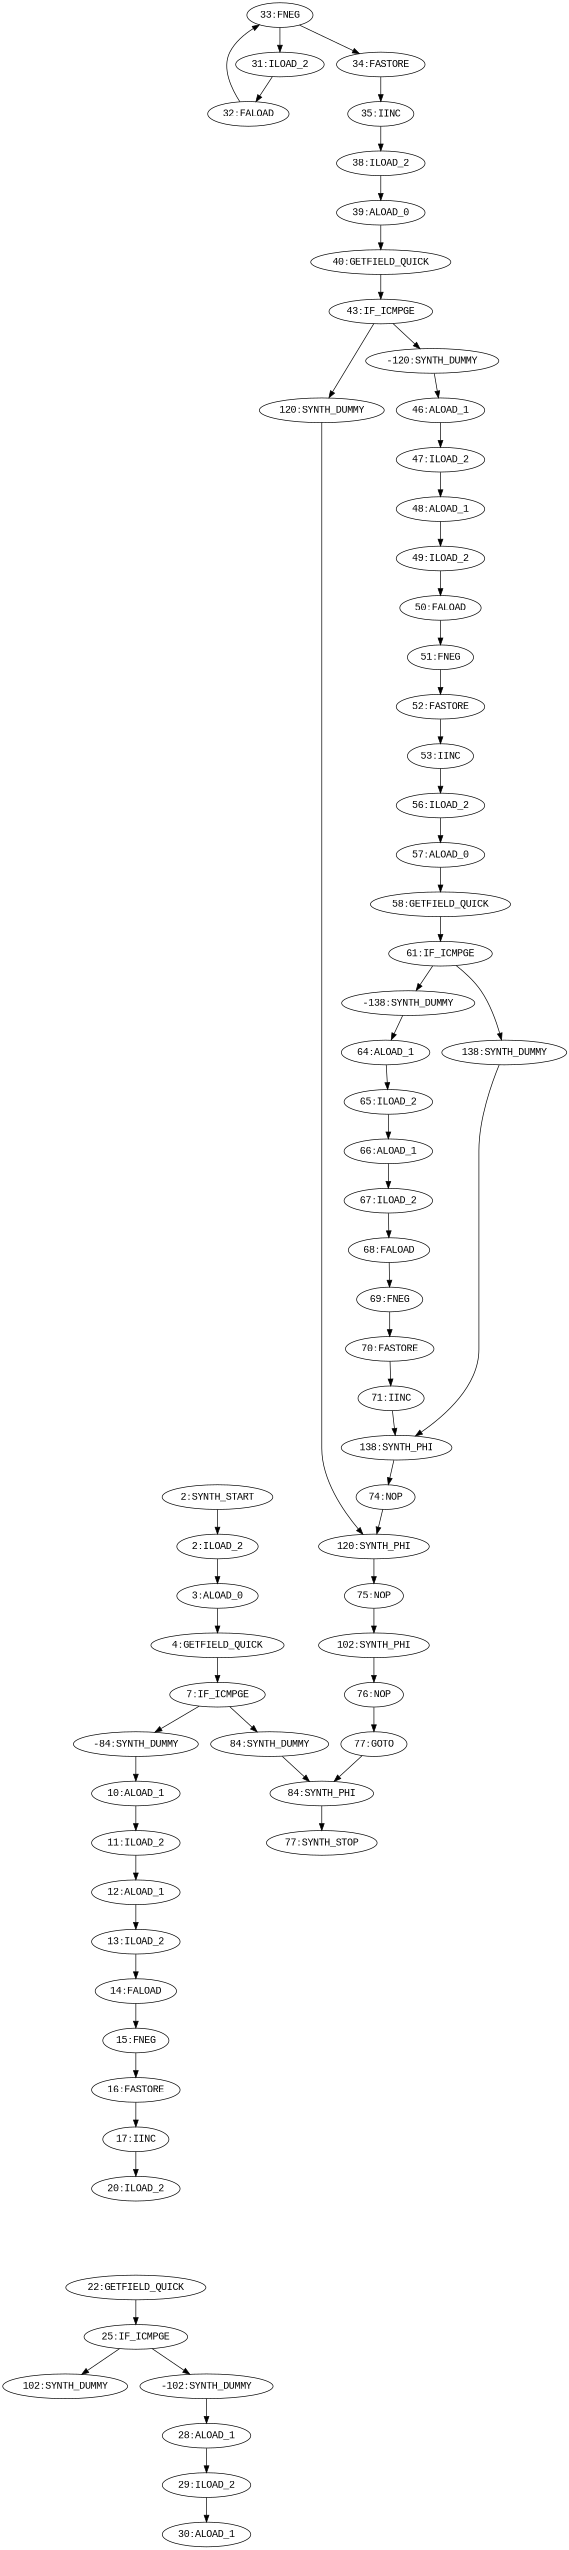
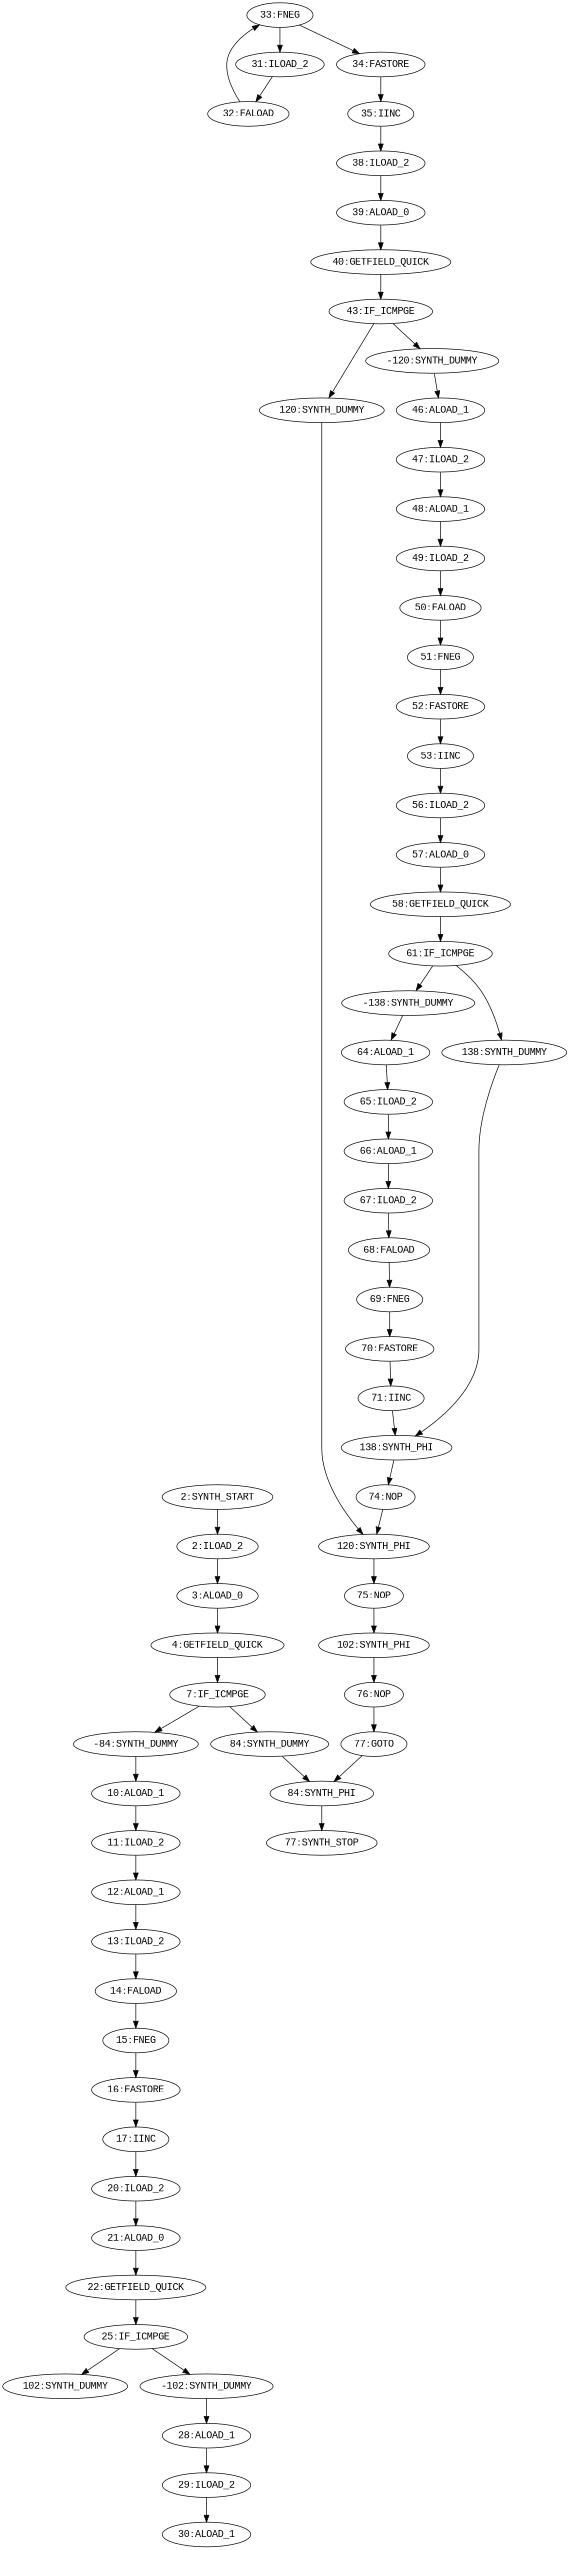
none -> (136, 2238)
